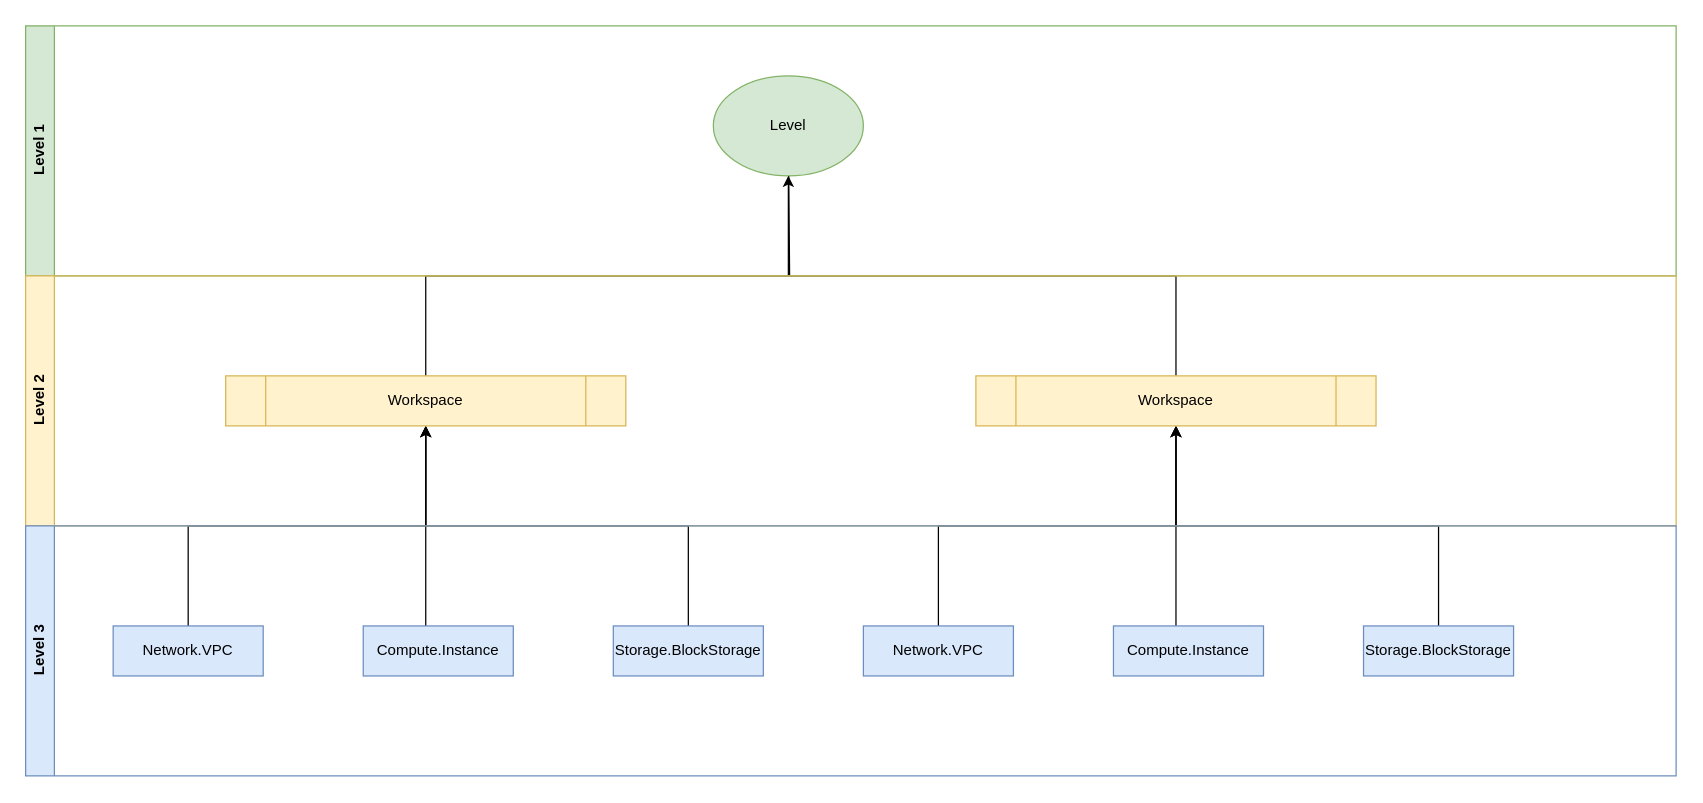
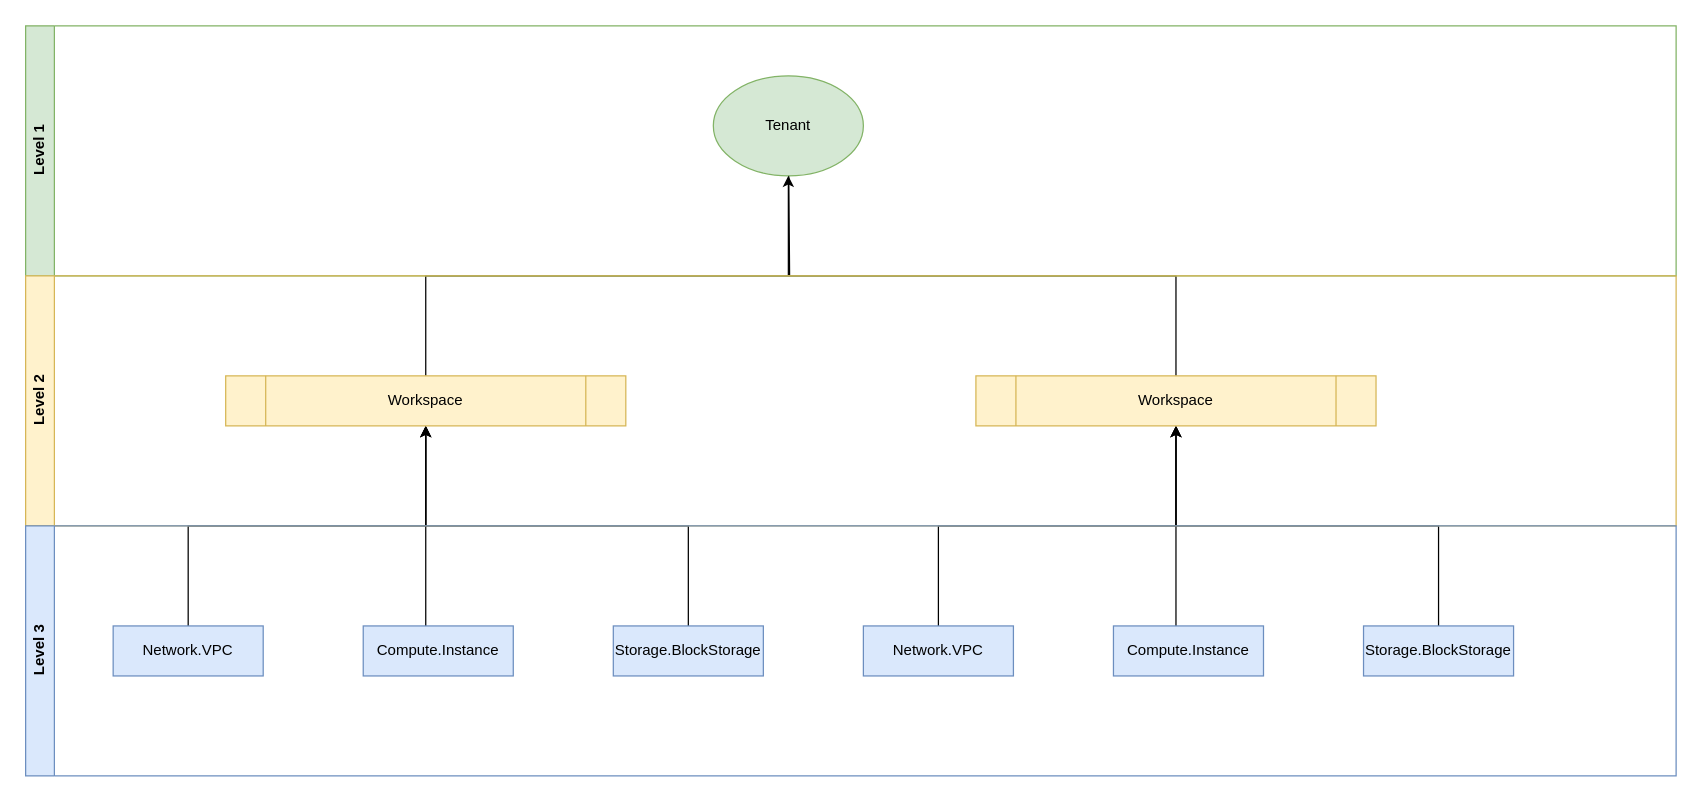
(788, 126) -> (788, 126)
